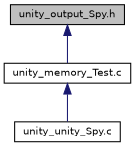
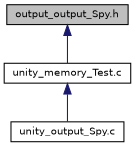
(67, 15) -> (67, 15)
(67, 132) -> (67, 132)
